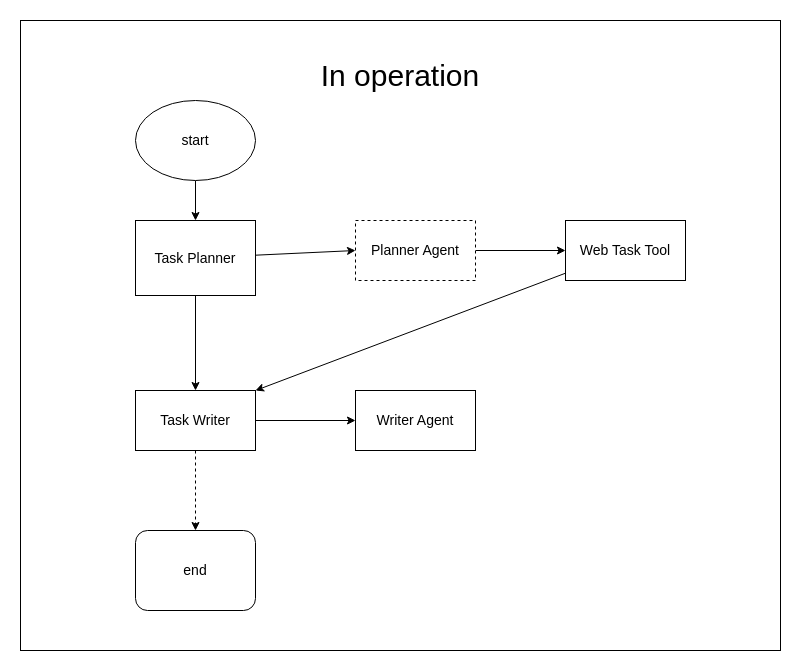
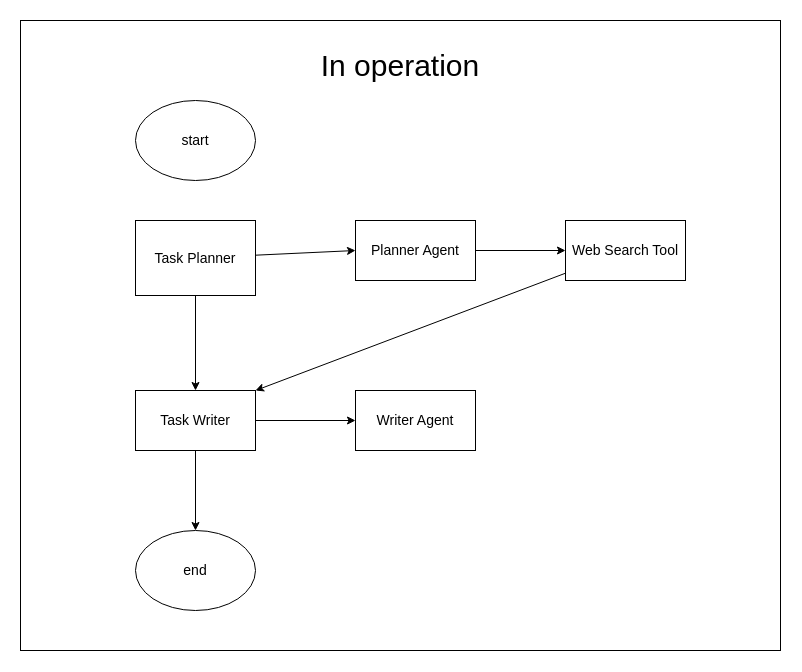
(401, 76) -> (401, 66)
(196, 197) -> none
(416, 251) -> (416, 251)
(626, 251) -> (626, 251)
(196, 488) -> (196, 488)
(196, 571) -> (196, 571)
